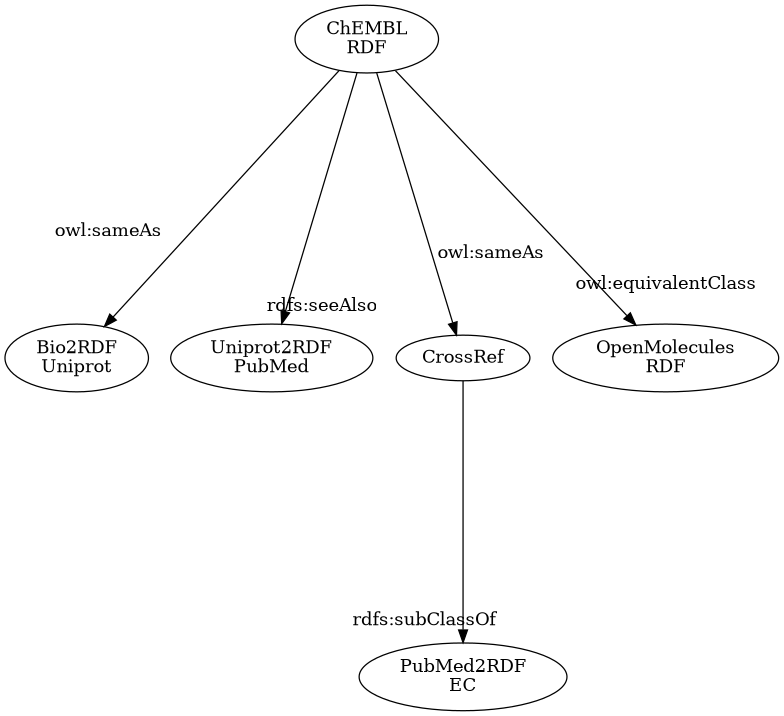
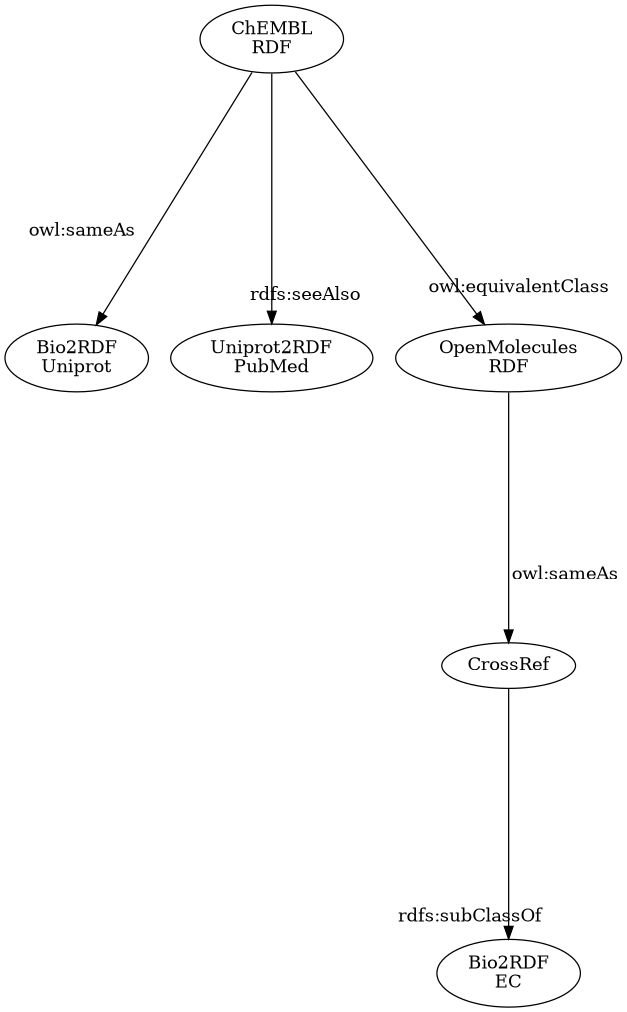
(415, 198) -> (509, 511)
(463, 677) -> (509, 973)
